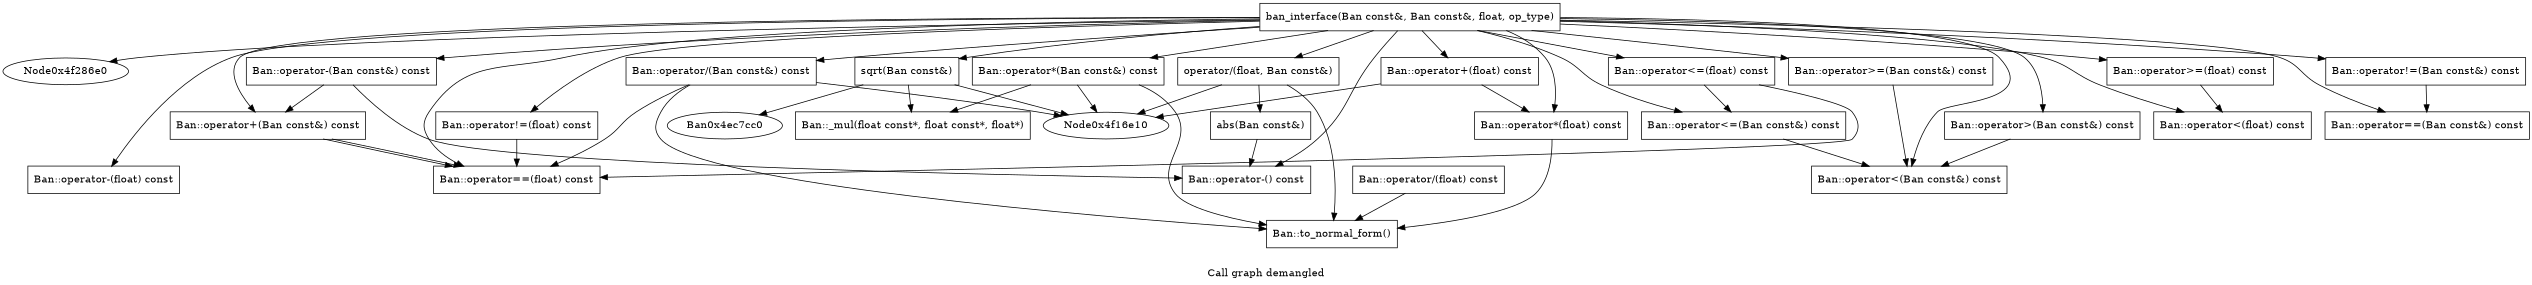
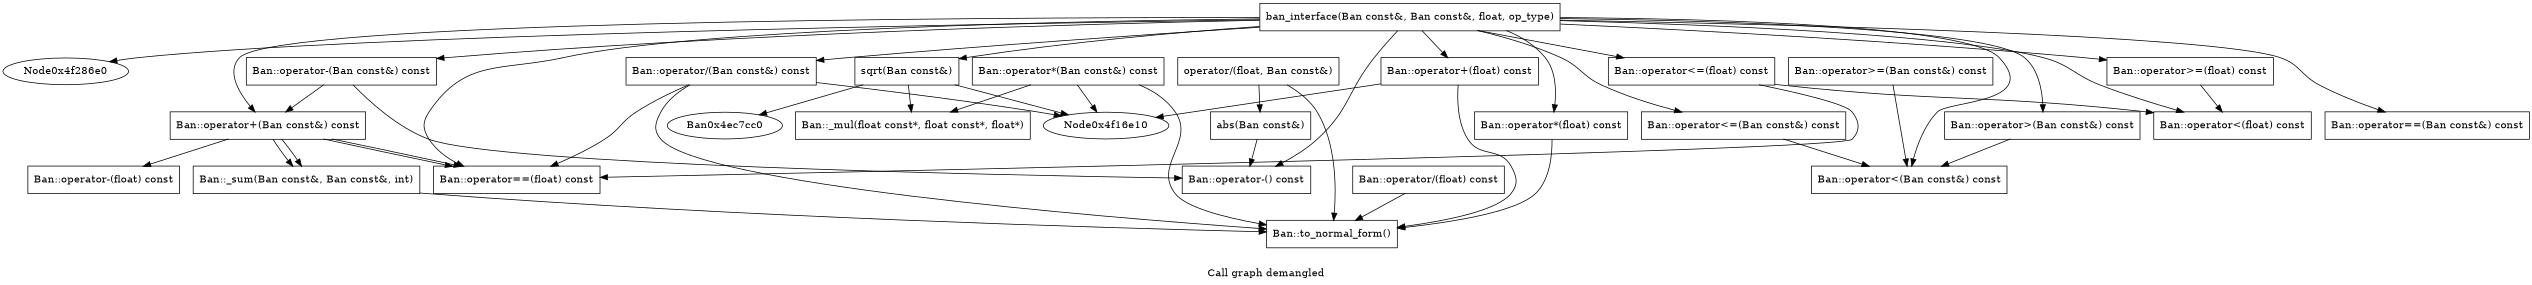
(666, 25) -> (189, 152)
(1338, 43) -> none
(1243, 44) -> none
(1656, 44) -> none
(2426, 71) -> none
(1715, 96) -> (1960, 98)
(1502, 97) -> (1516, 182)
(1183, 98) -> none
(517, 126) -> none
none -> (307, 180)
